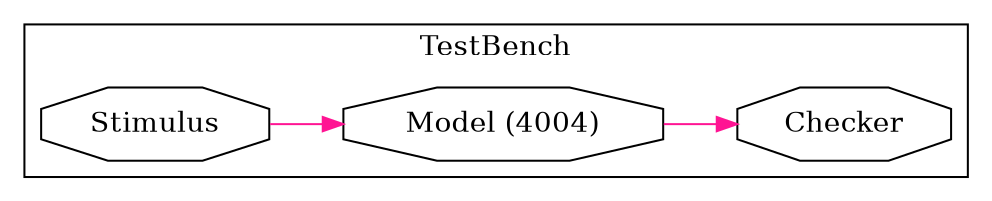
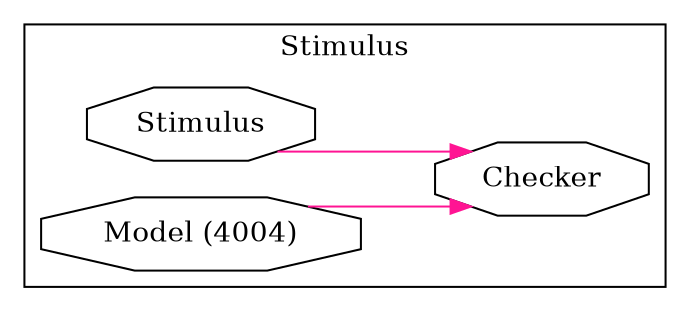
(496, 48) -> (345, 48)
(296, 124) -> (364, 152)
